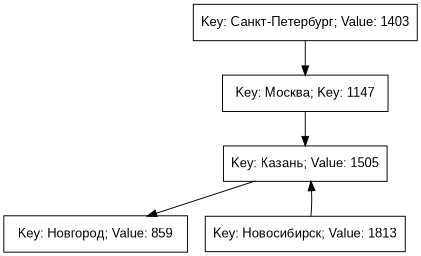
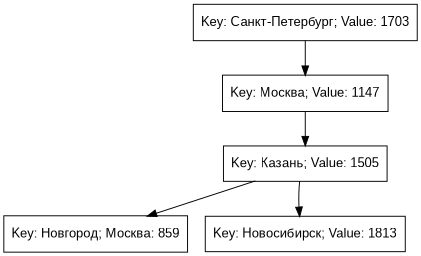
(305, 22) -> (305, 22)
(305, 93) -> (305, 93)
(312, 204) -> (299, 194)
(96, 234) -> (96, 234)
